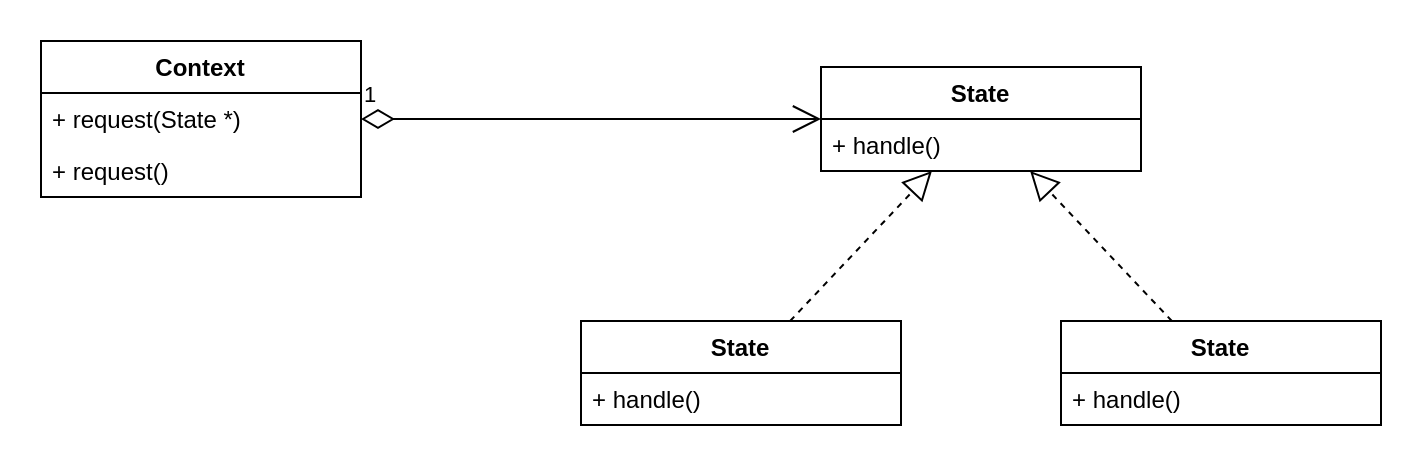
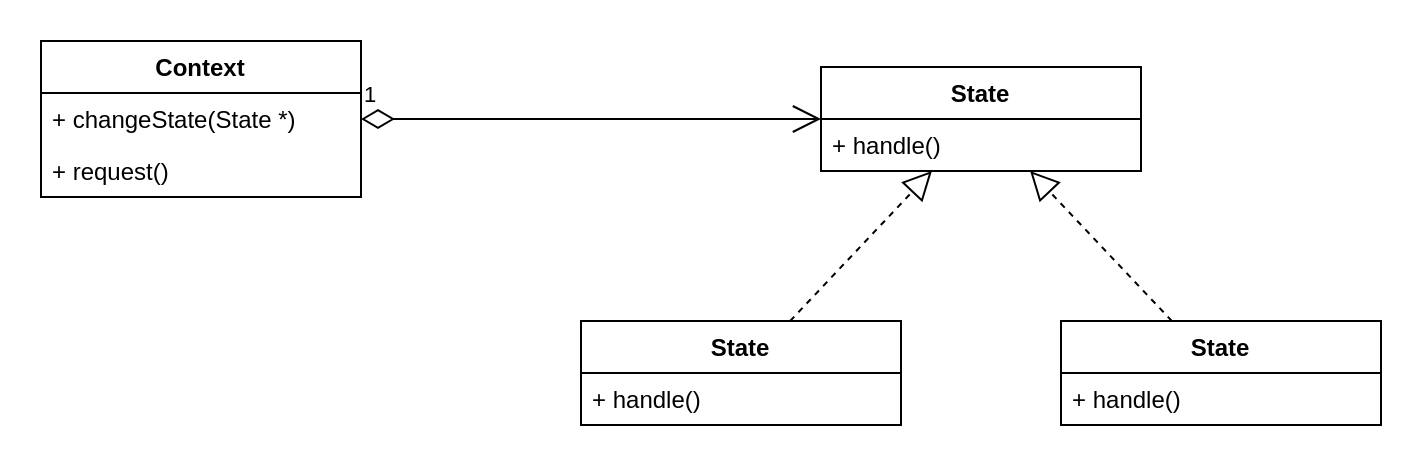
(168, 121) -> (195, 121)
